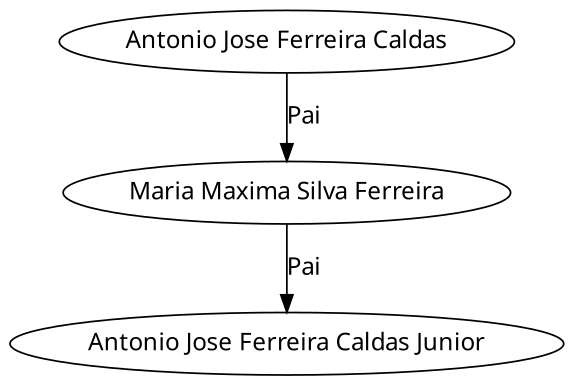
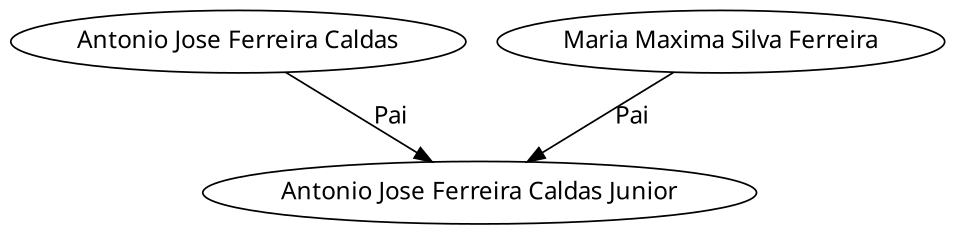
(287, 108) -> (352, 113)
